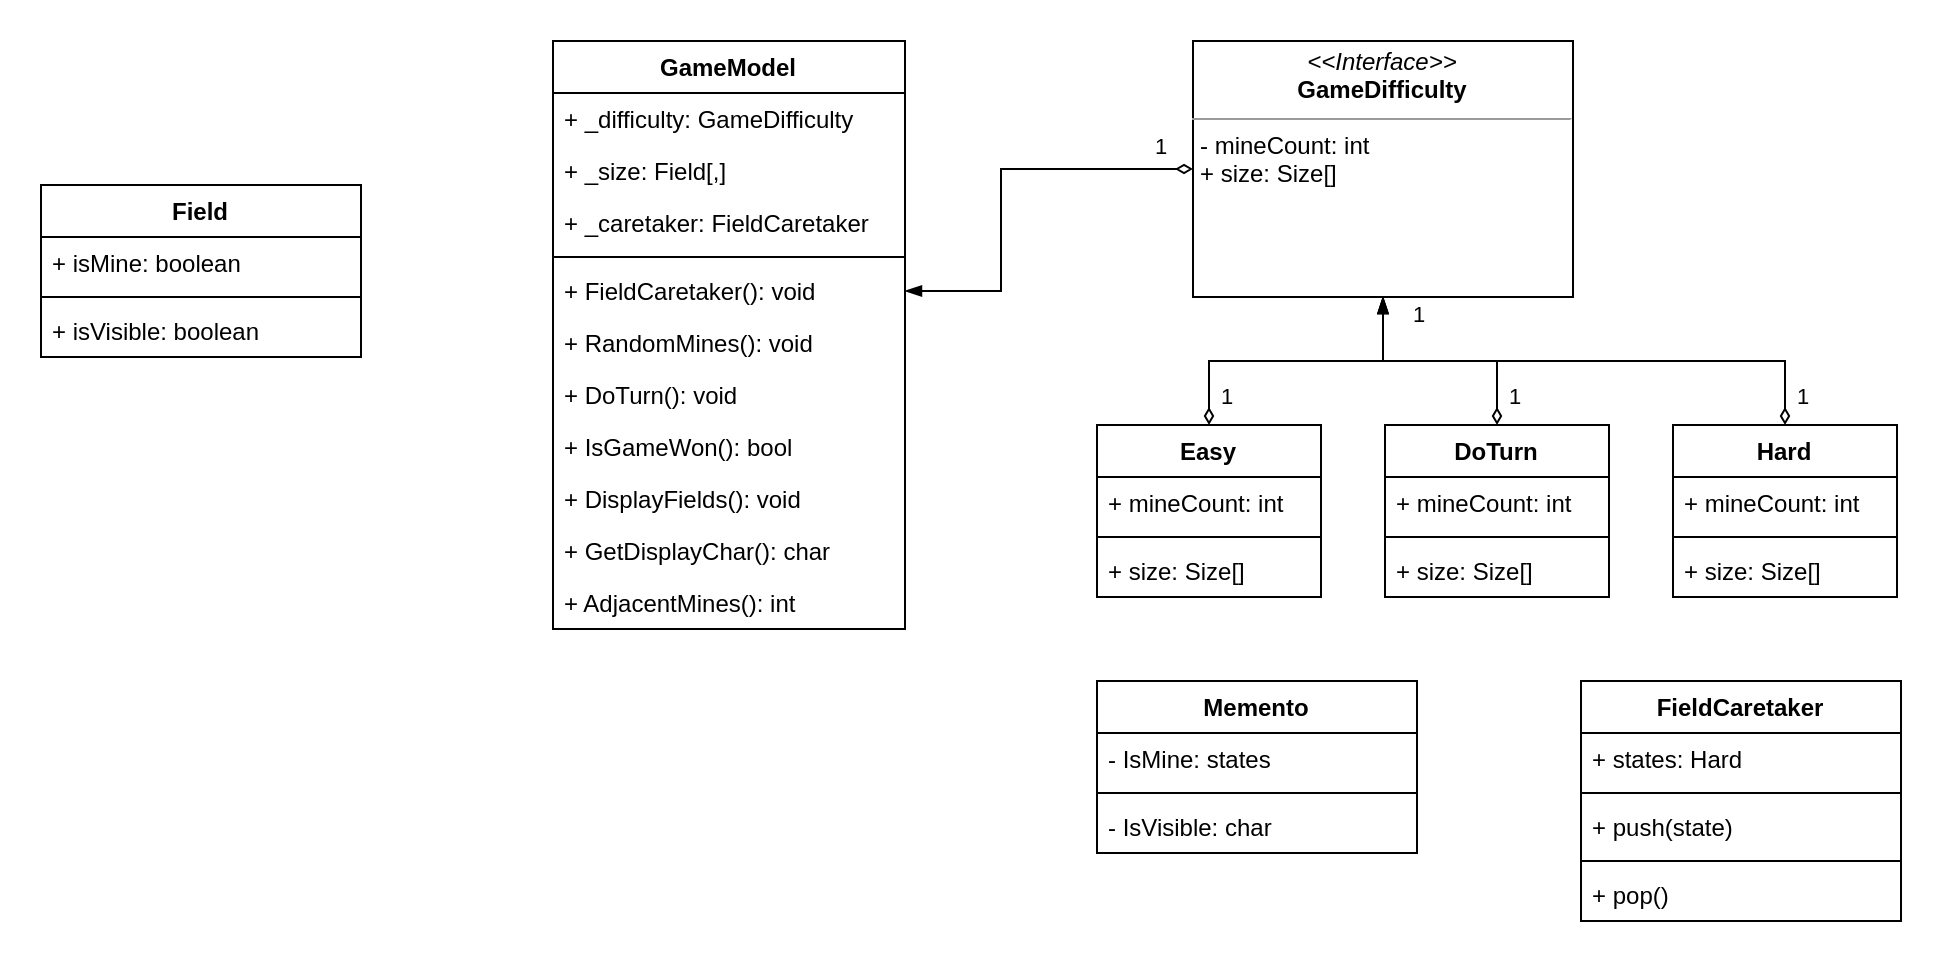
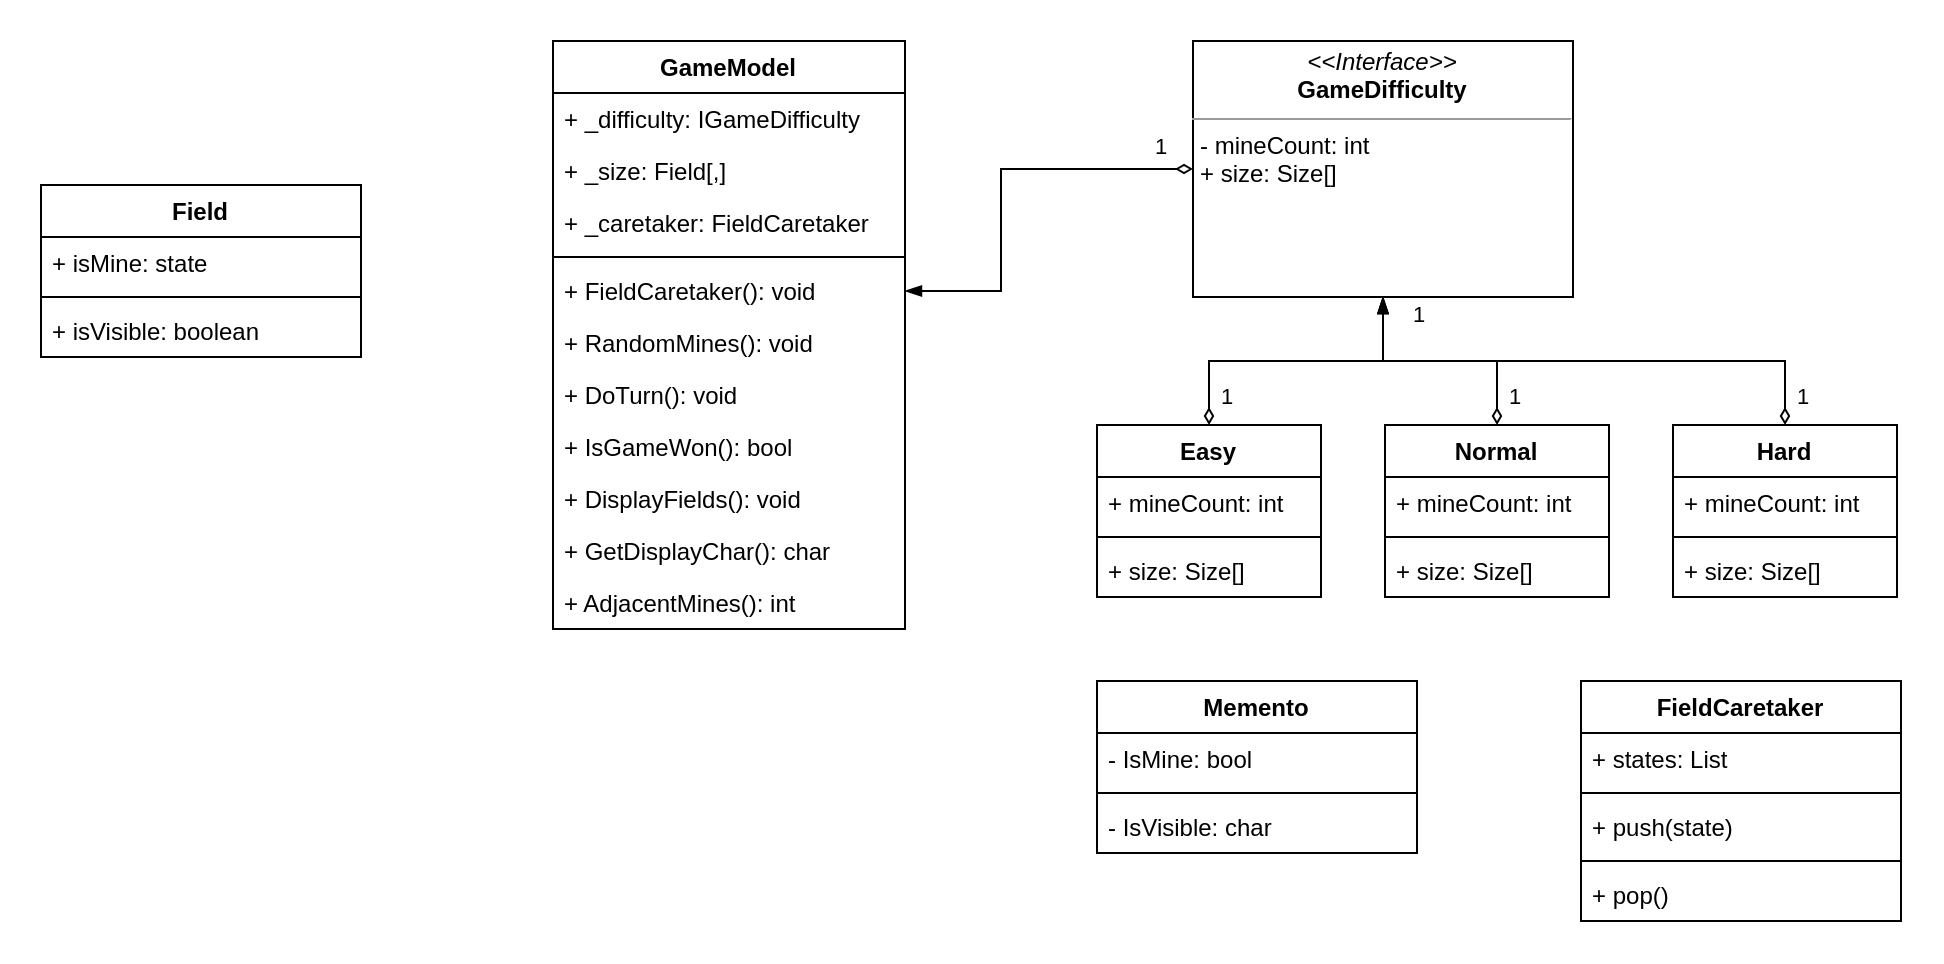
(731, 120) -> (738, 120)
(148, 264) -> (137, 264)
(1496, 452) -> (1496, 452)
(1203, 760) -> (1186, 760)
(1677, 760) -> (1674, 760)
